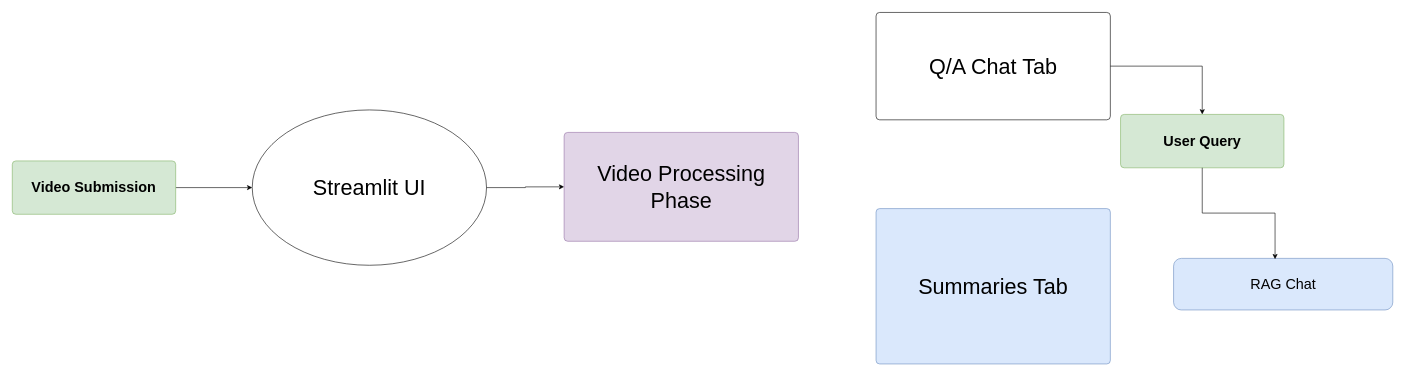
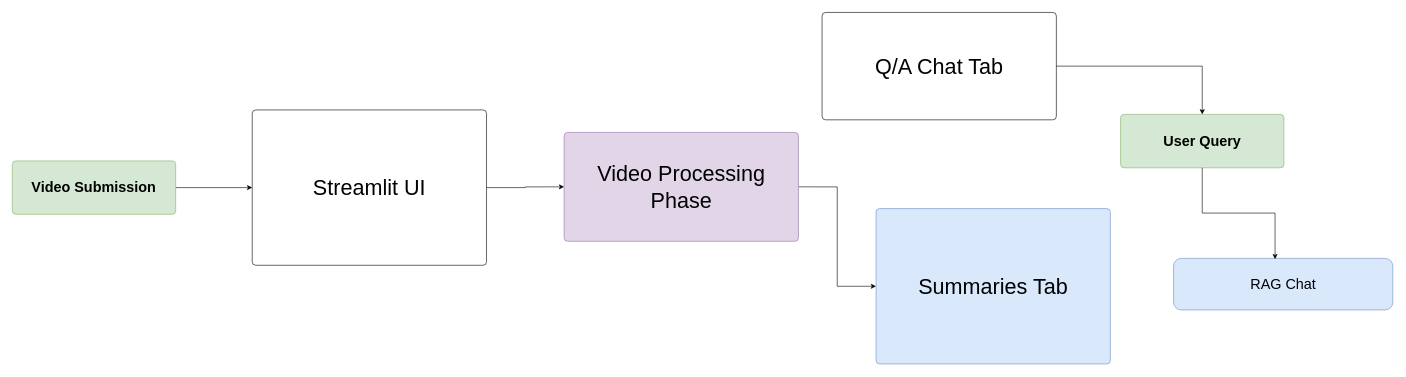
(993, 66) -> (939, 66)
(369, 188) -> (369, 188)
none -> (870, 286)
